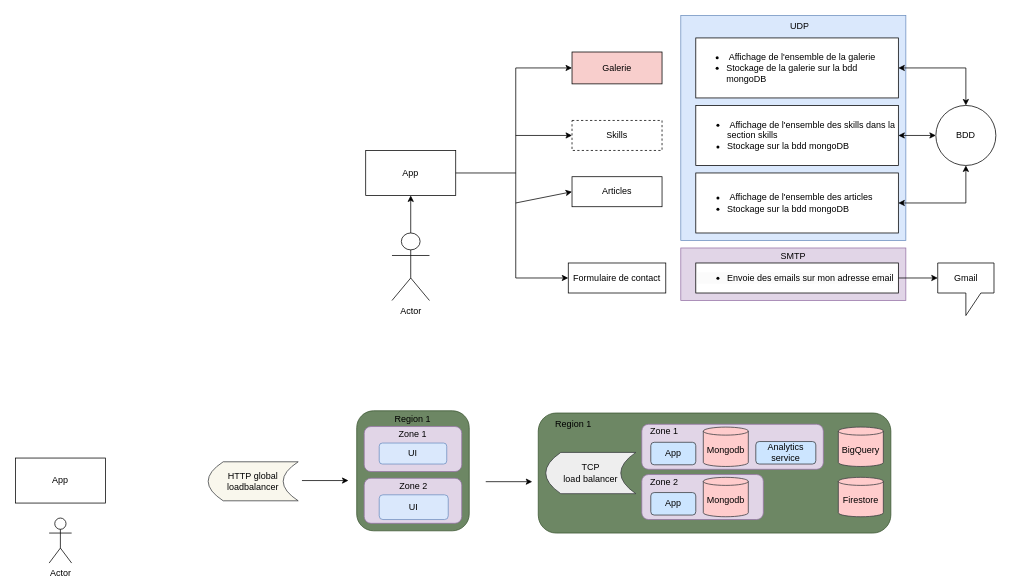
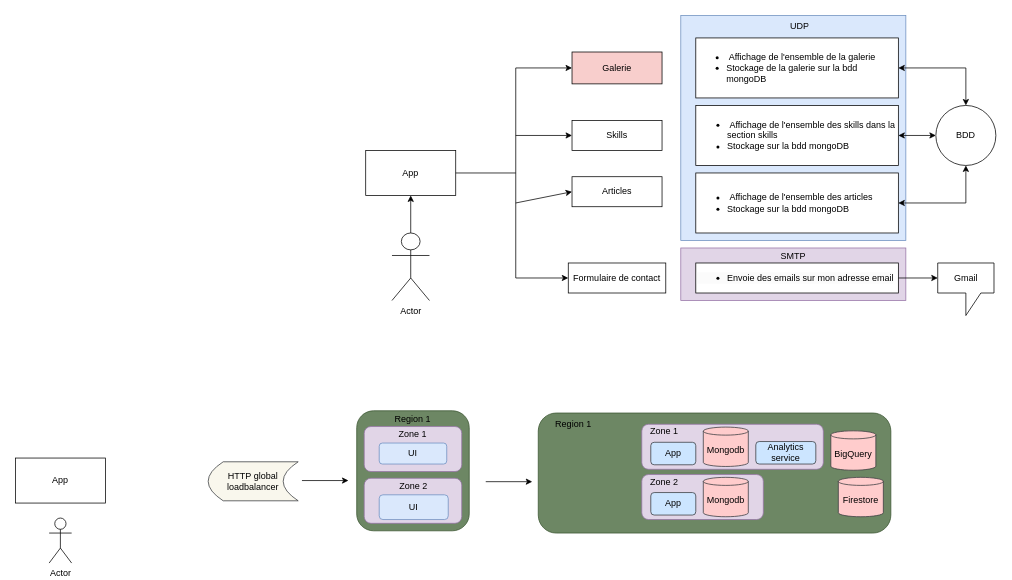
(617, 135) -> (617, 135)
(861, 447) -> (853, 450)
(591, 473) -> none
